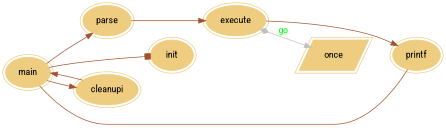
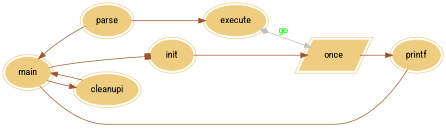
(330, 26) -> (373, 55)
(66, 50) -> (63, 39)
none -> (247, 55)
